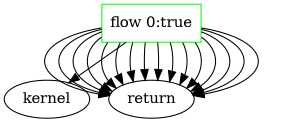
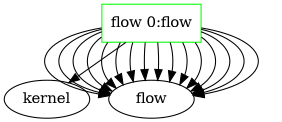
(151, 23) -> (151, 23)
(151, 99) -> (151, 99)
